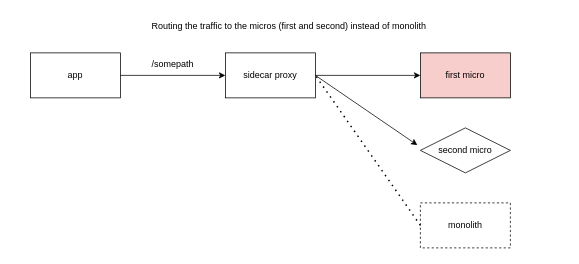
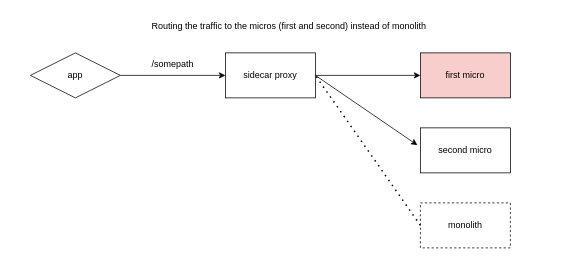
(75, 75) -> (75, 75)
(465, 150) -> (465, 150)
